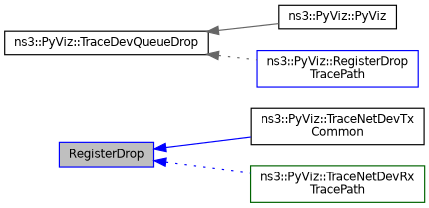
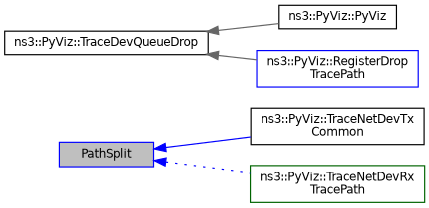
(238, 58) -> (238, 58)
(106, 155) -> (106, 155)
